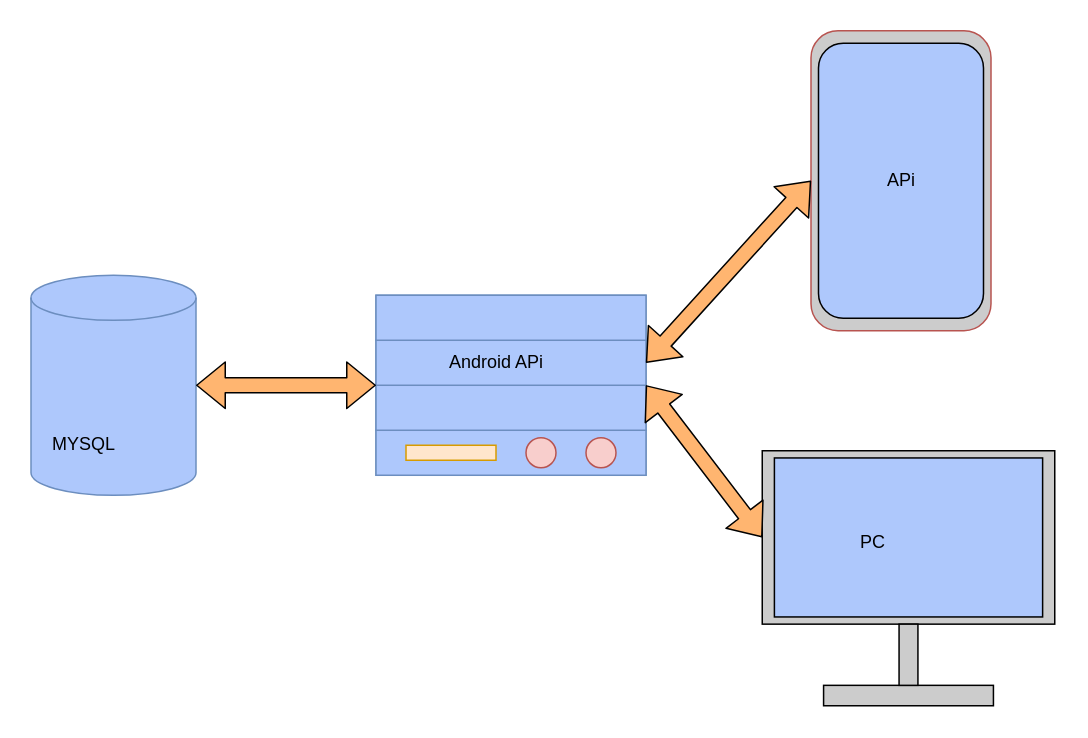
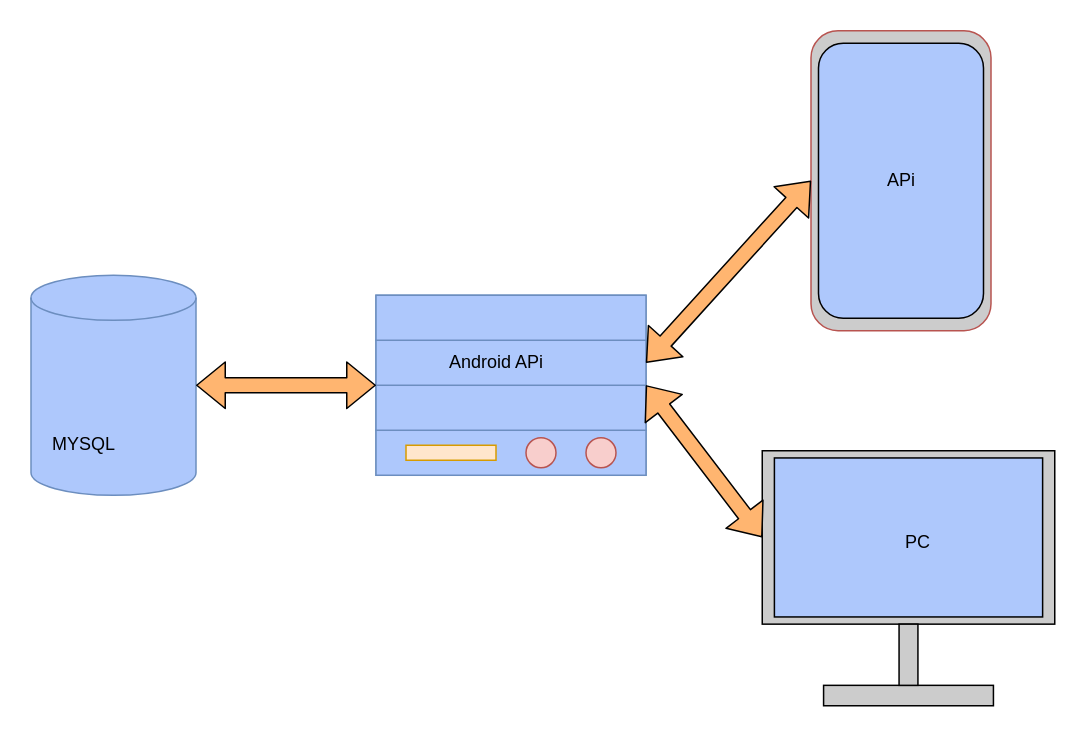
(872, 542) -> (917, 542)
